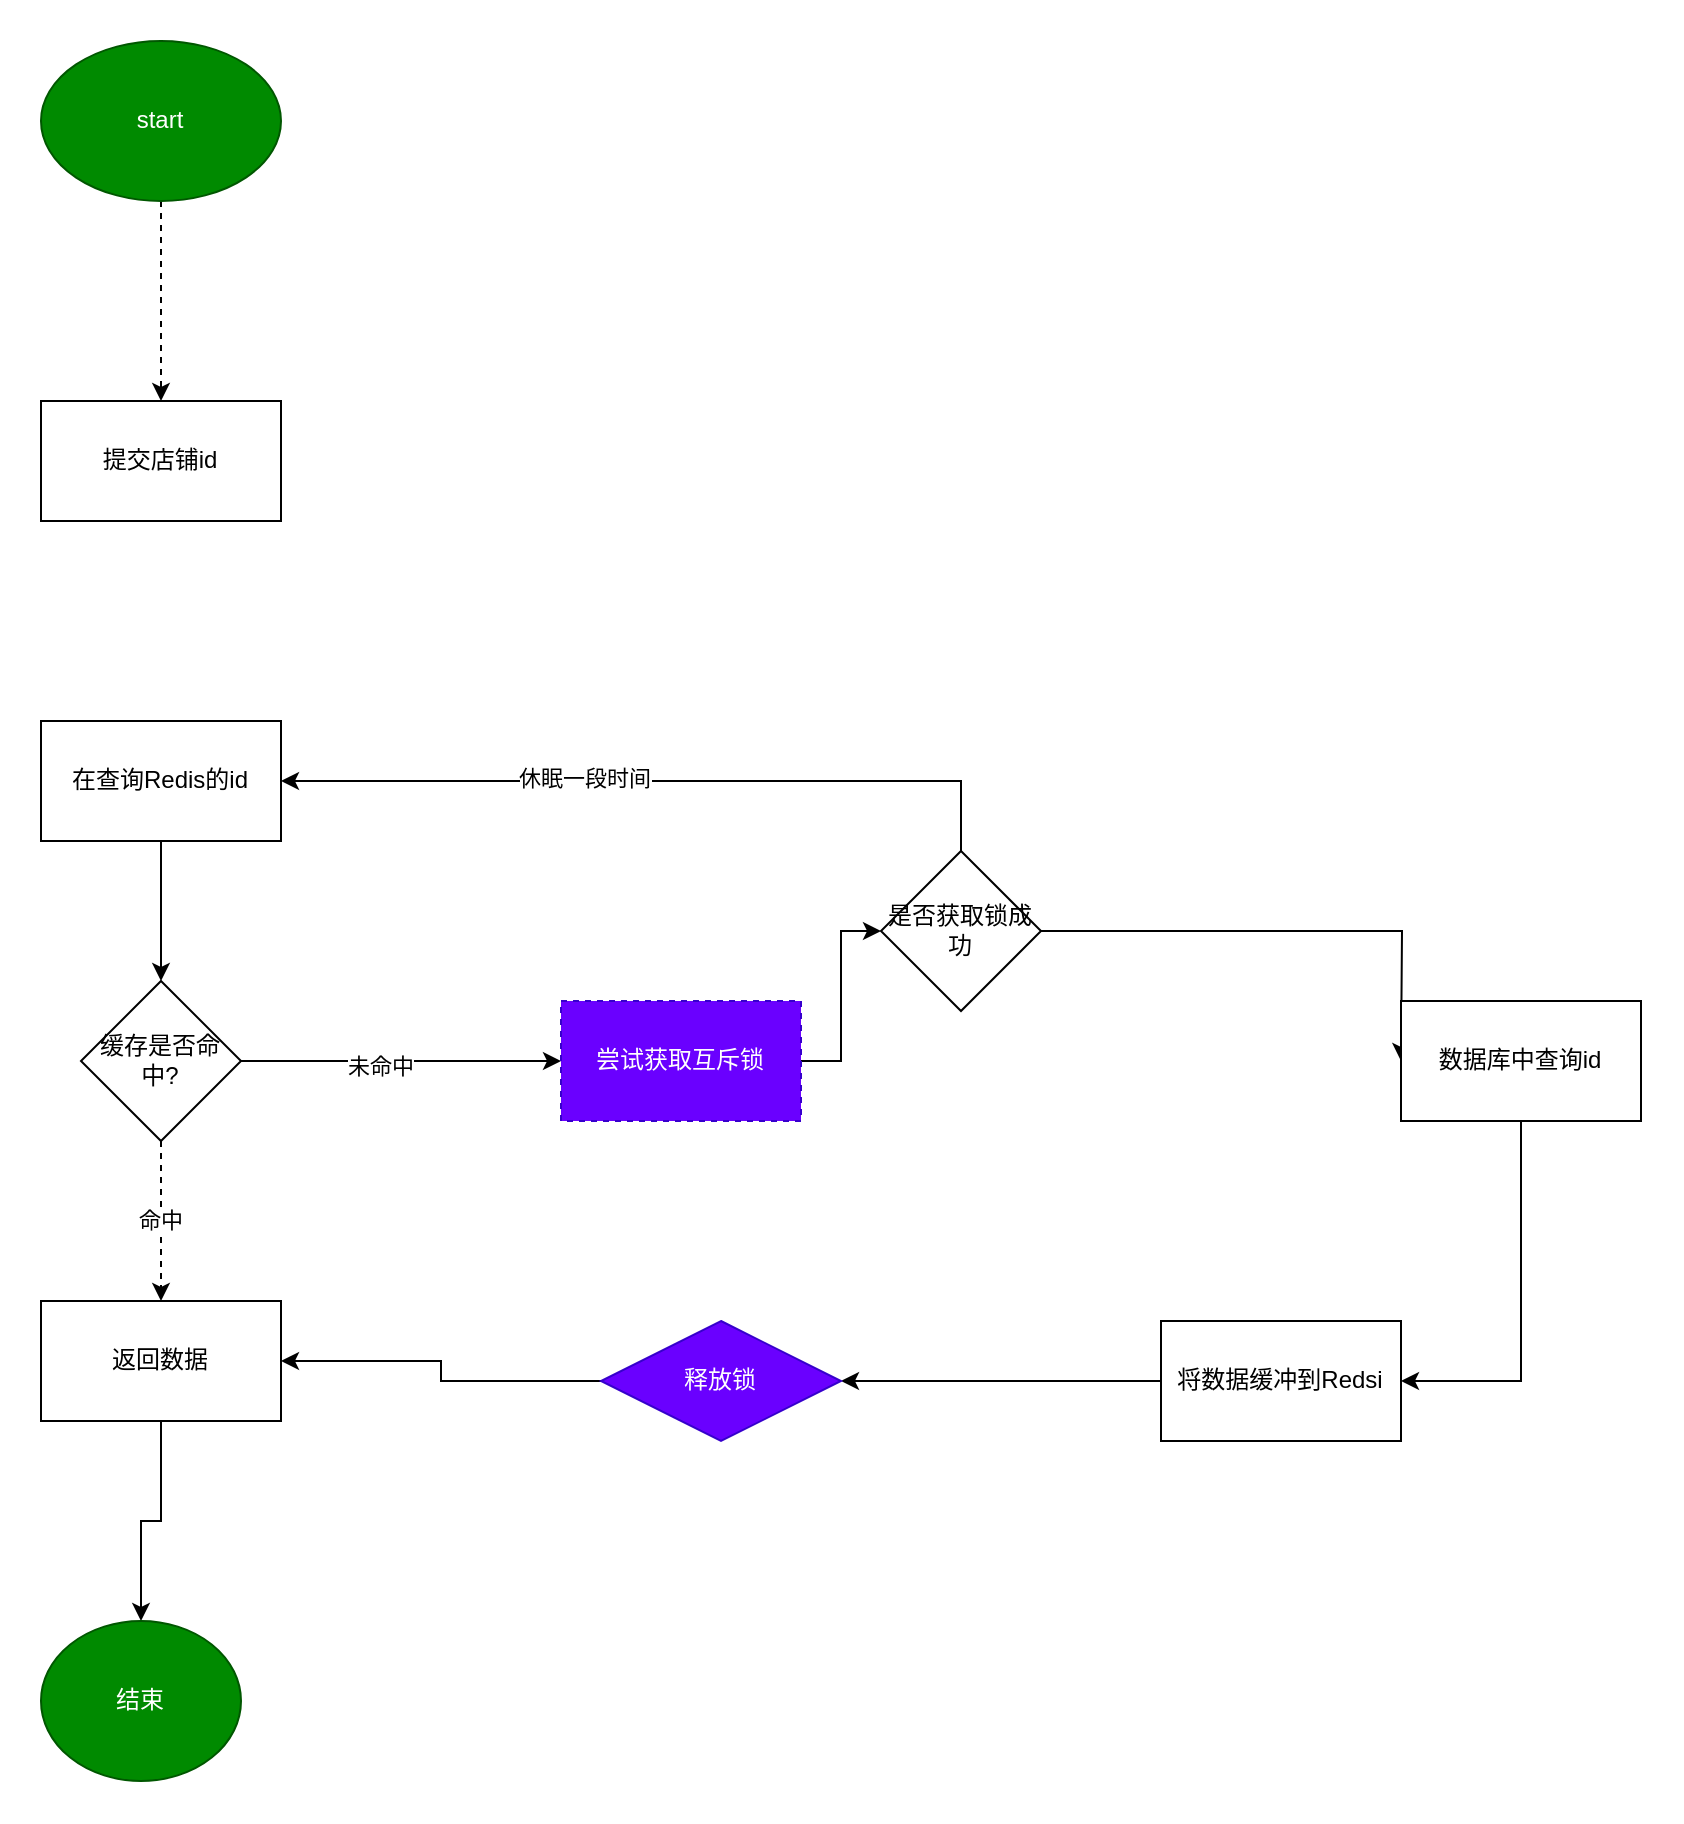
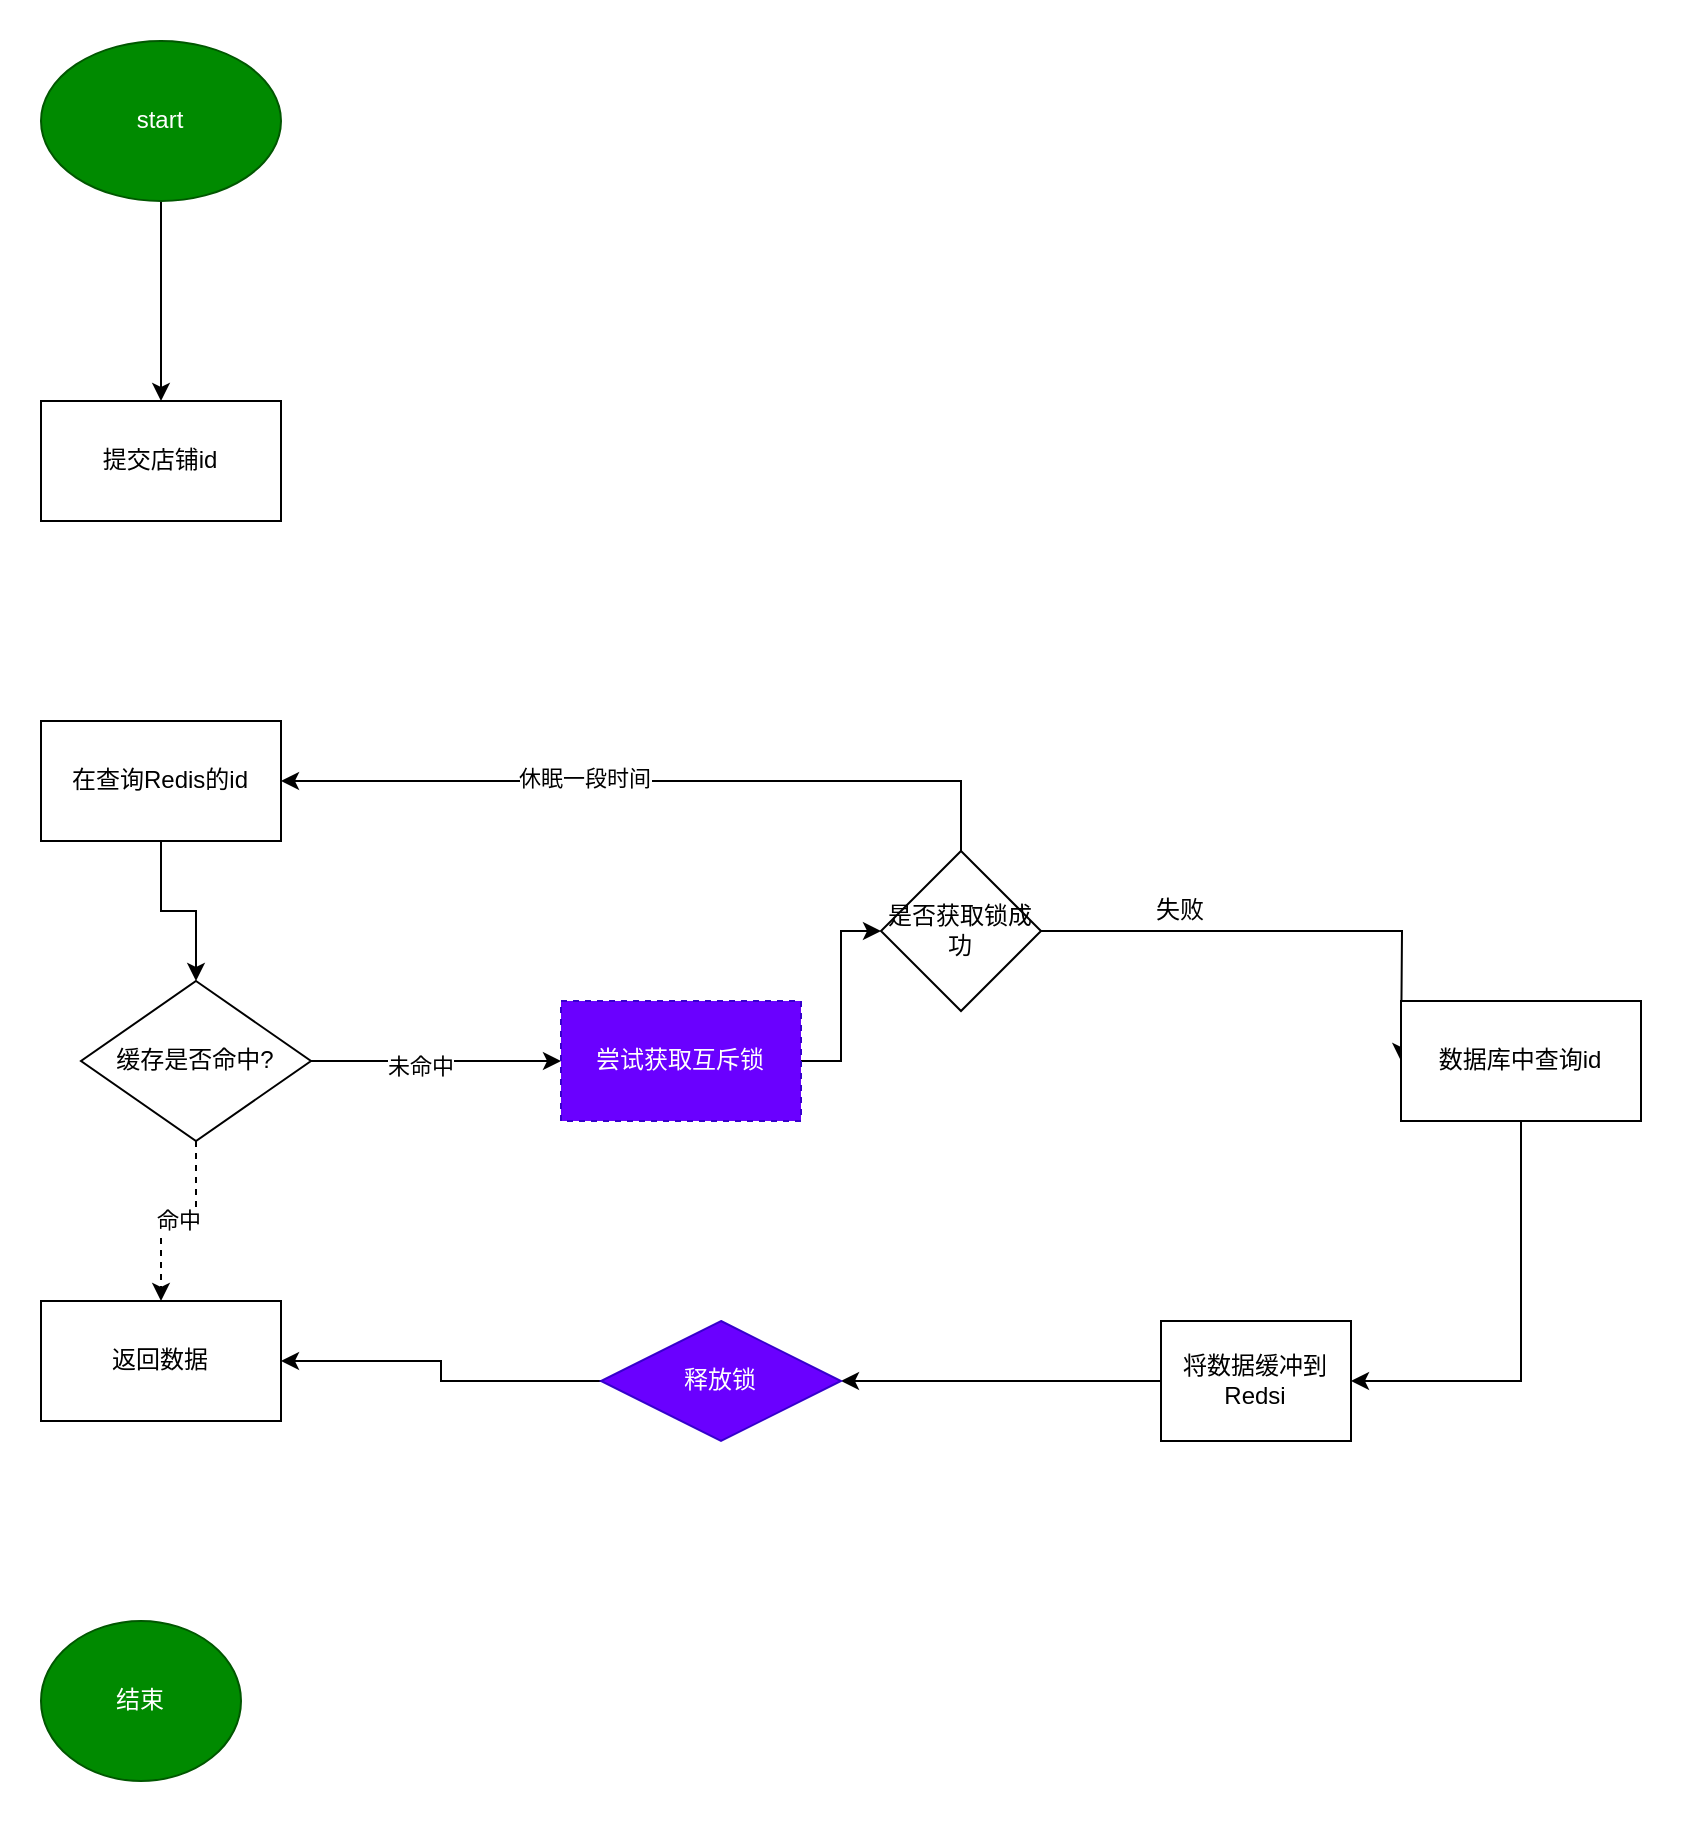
(161, 293) -> (161, 293)
none -> (1181, 911)
(161, 1061) -> (196, 1061)
(1281, 1381) -> (1256, 1381)
(158, 1521) -> none
